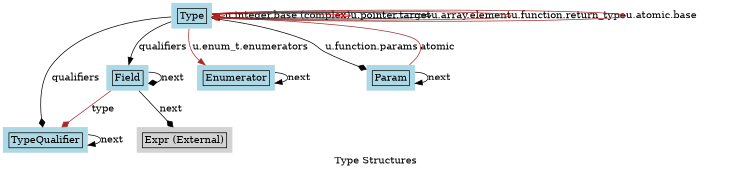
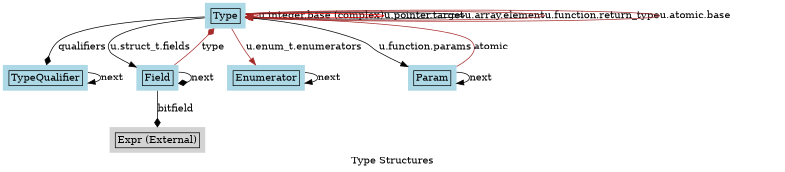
(288, 34) -> (327, 30)
(163, 47) -> (150, 47)
(90, 106) -> (192, 51)
(171, 109) -> (176, 109)
